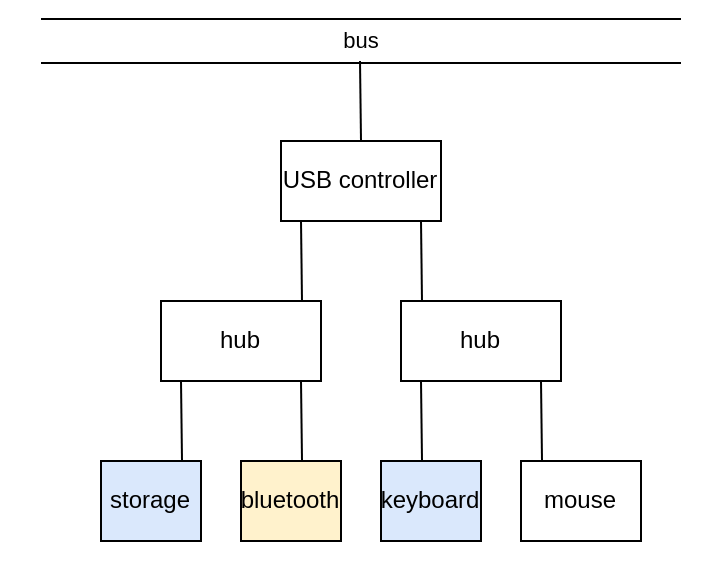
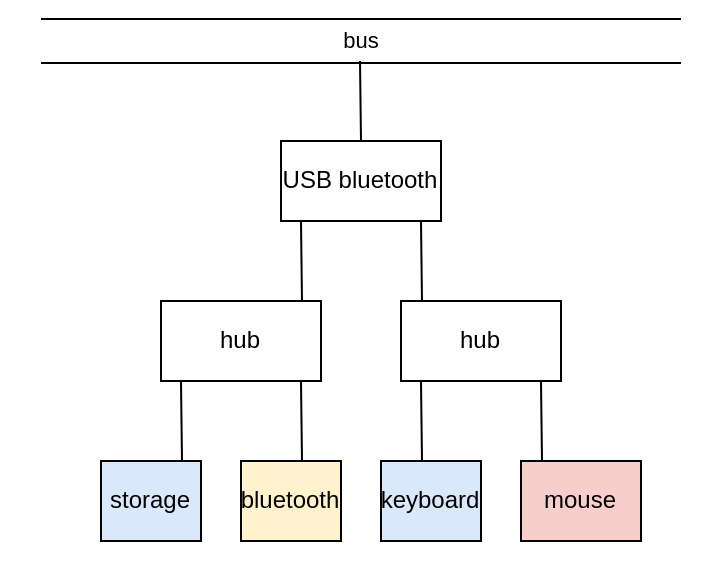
(361, 181) -> (361, 181)
(581, 501) -> (581, 501)
